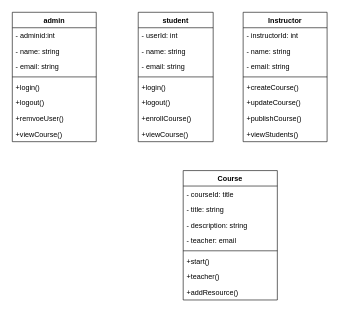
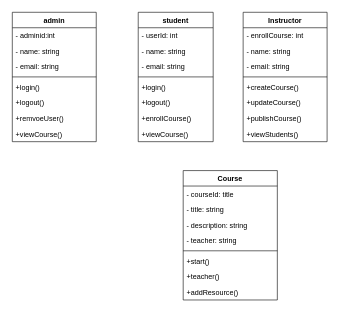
(280, 36) -> (279, 36)
(214, 241) -> (217, 241)
